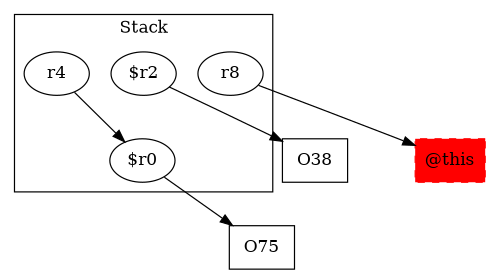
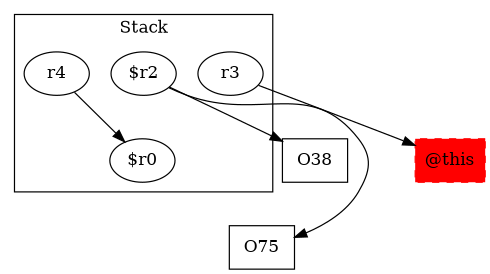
(231, 74) -> (231, 74)
(196, 200) -> (348, 129)
